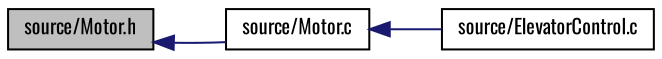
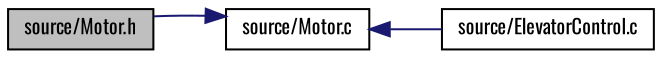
(200, 43) -> (179, 16)
